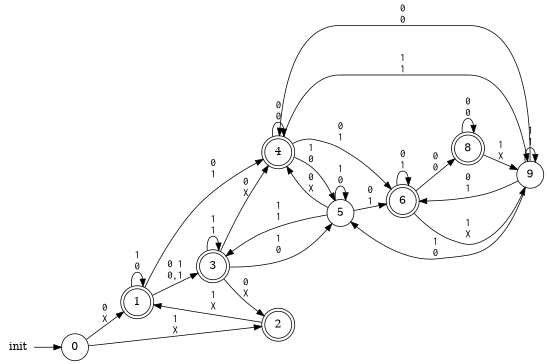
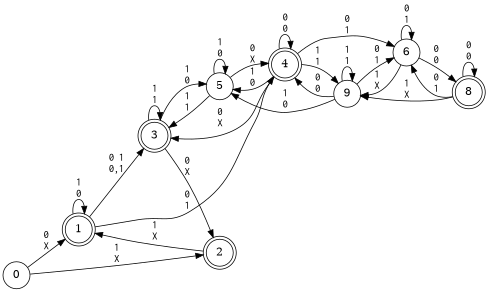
(403, 201) -> (406, 52)
(366, 208) -> (429, 92)
(241, 211) -> (239, 127)
(18, 347) -> none
